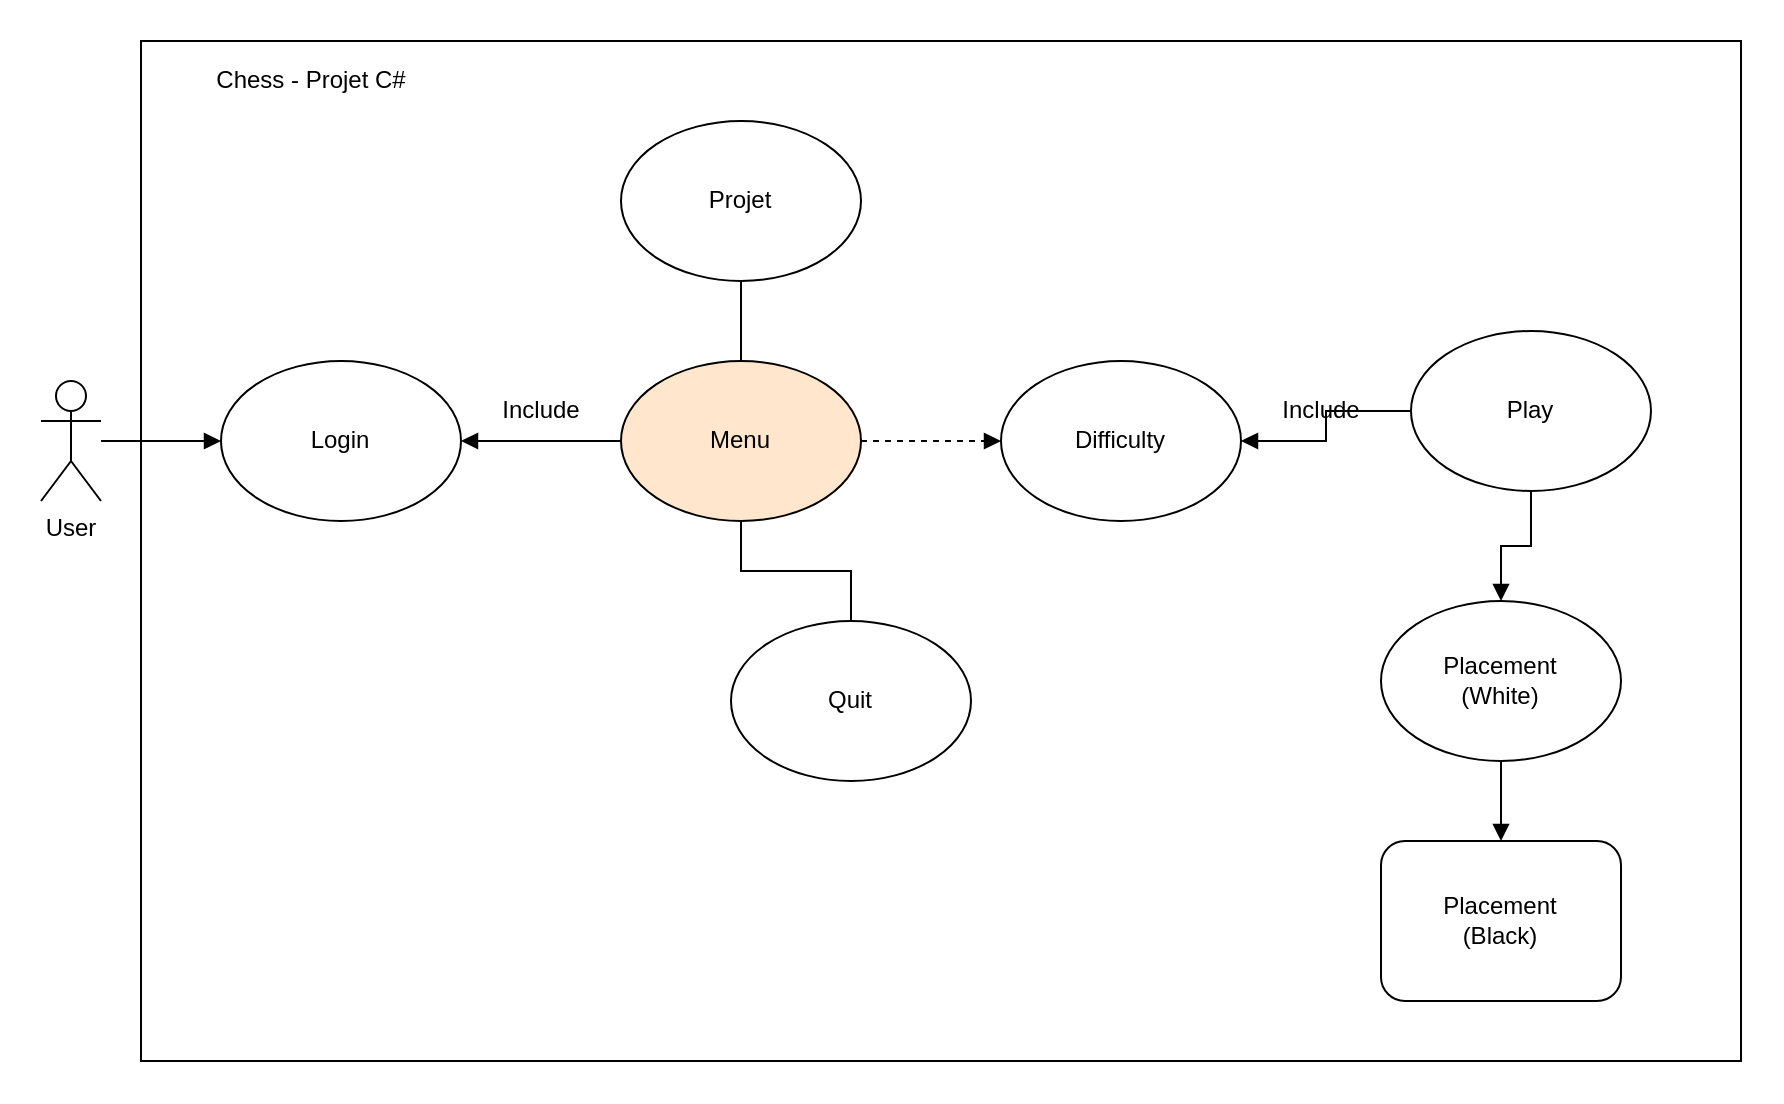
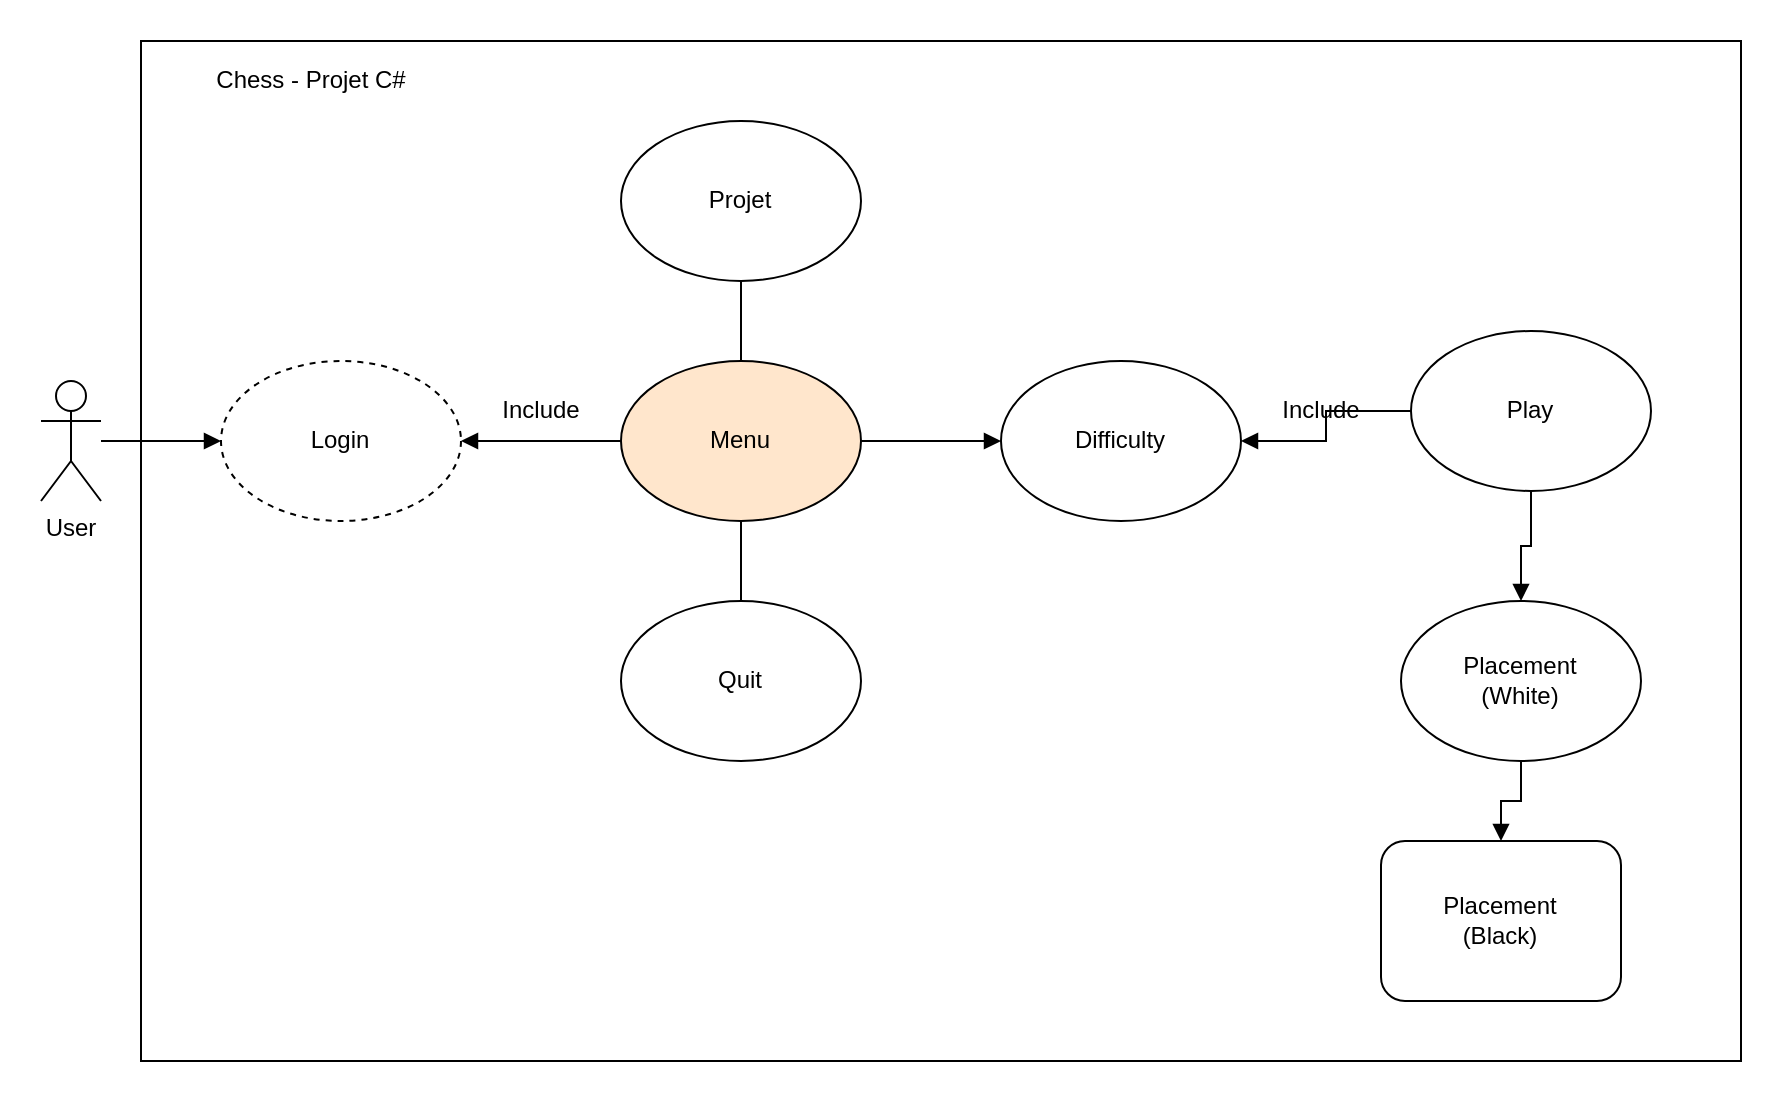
(341, 441) -> (341, 441)
(922, 441) -> (922, 441)
(1501, 681) -> (1521, 681)
(851, 701) -> (741, 681)
